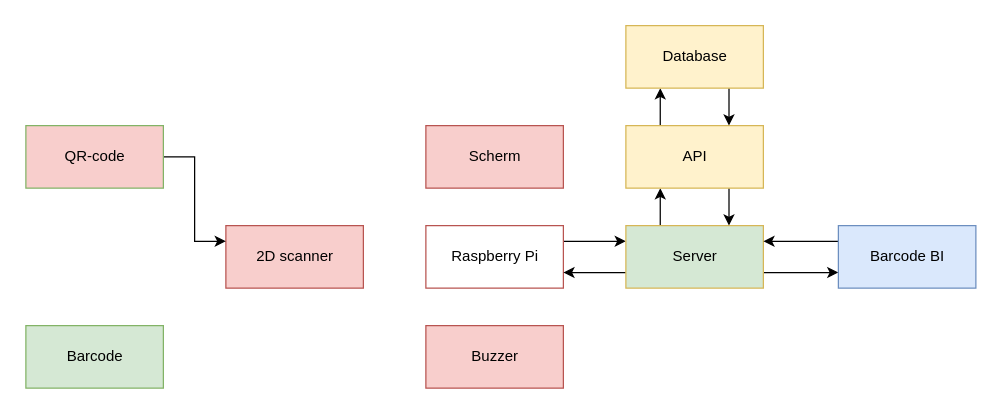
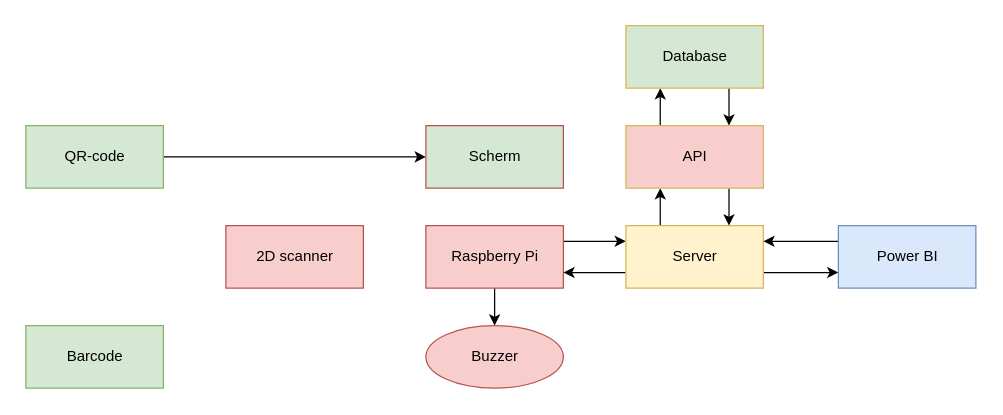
(694, 57) -> (694, 57)
(94, 157) -> (94, 157)
(494, 157) -> (494, 157)
(694, 157) -> (694, 157)
(194, 209) -> (304, 157)
(494, 257) -> (494, 257)
(694, 257) -> (694, 257)
(908, 257) -> (908, 257)
none -> (494, 303)
(494, 357) -> (494, 357)
